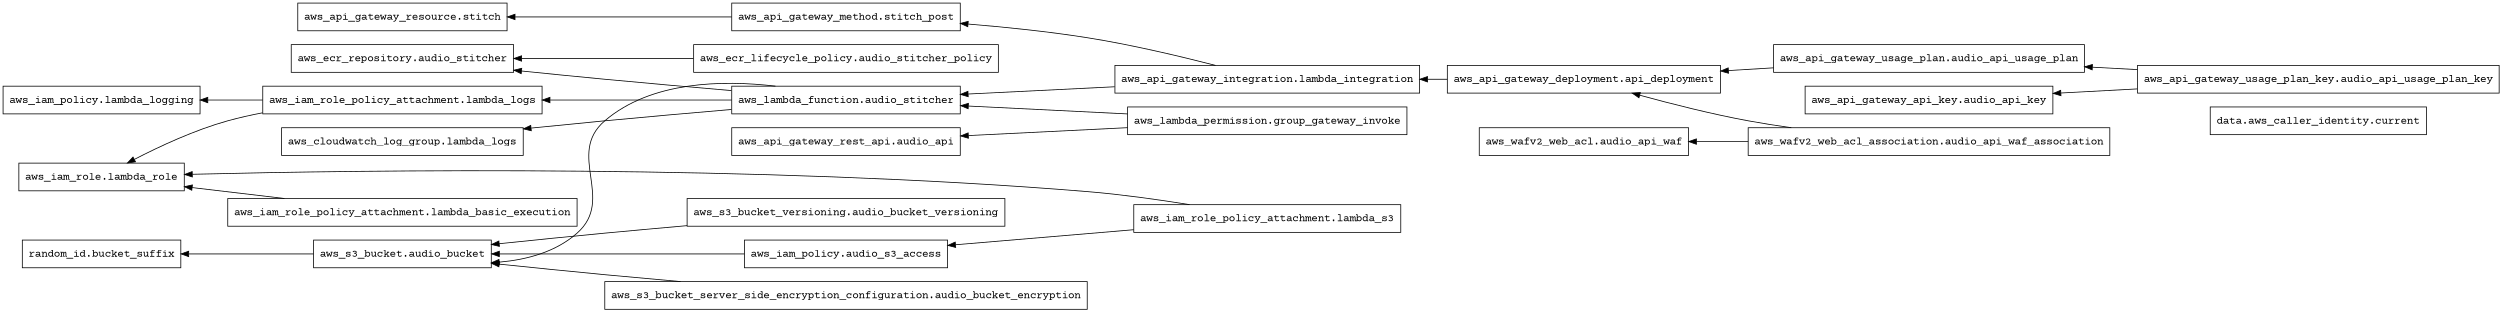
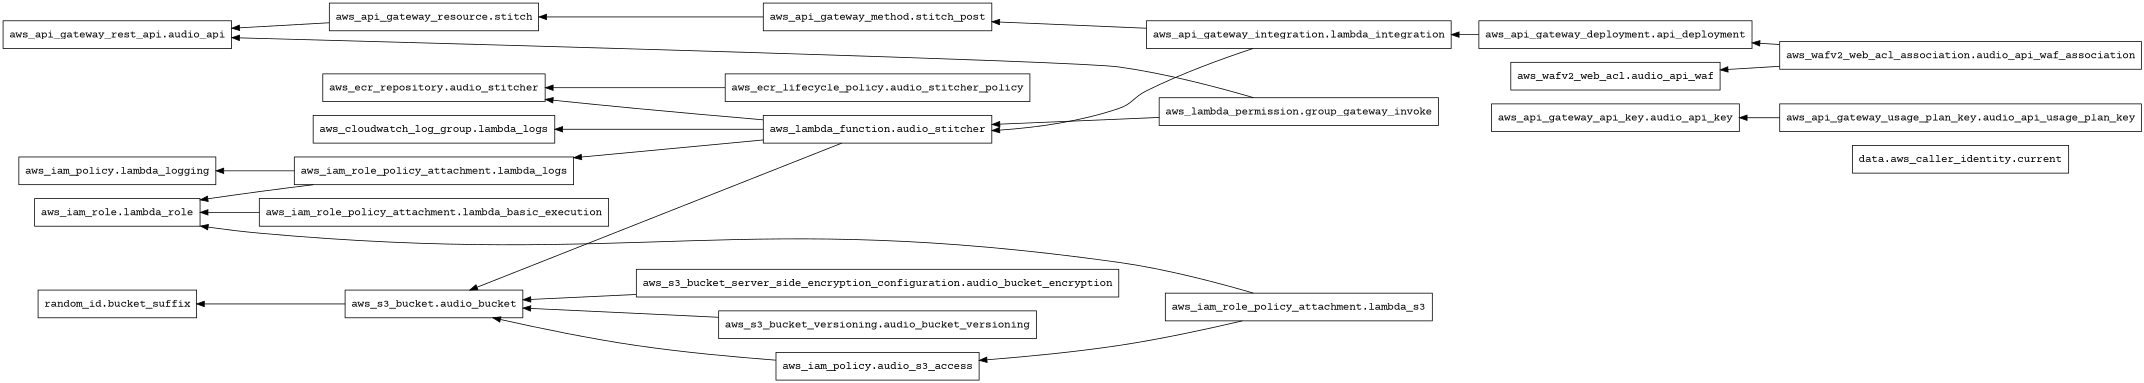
none -> (284, 25)
(1929, 58) -> none
